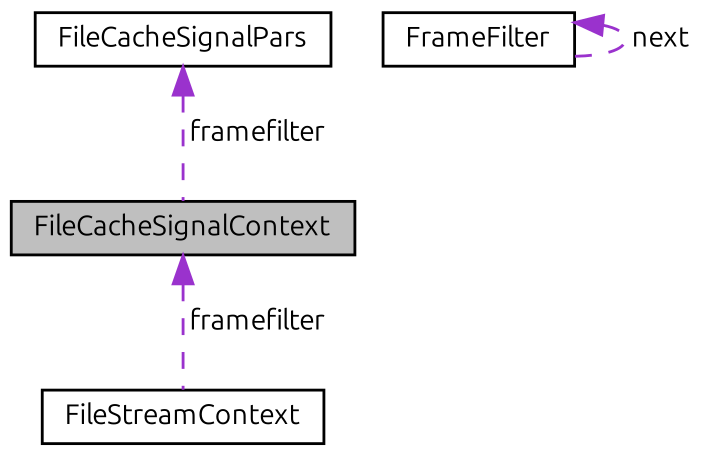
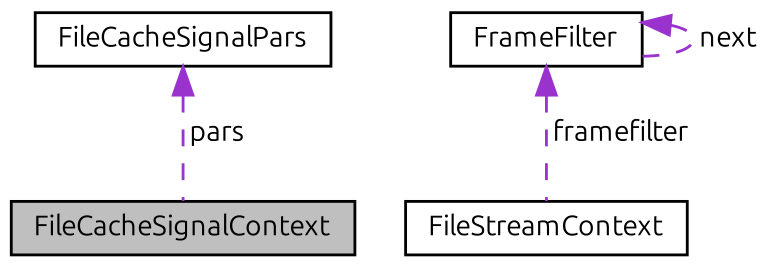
(255, 134) -> (214, 134)
(183, 337) -> (546, 148)
